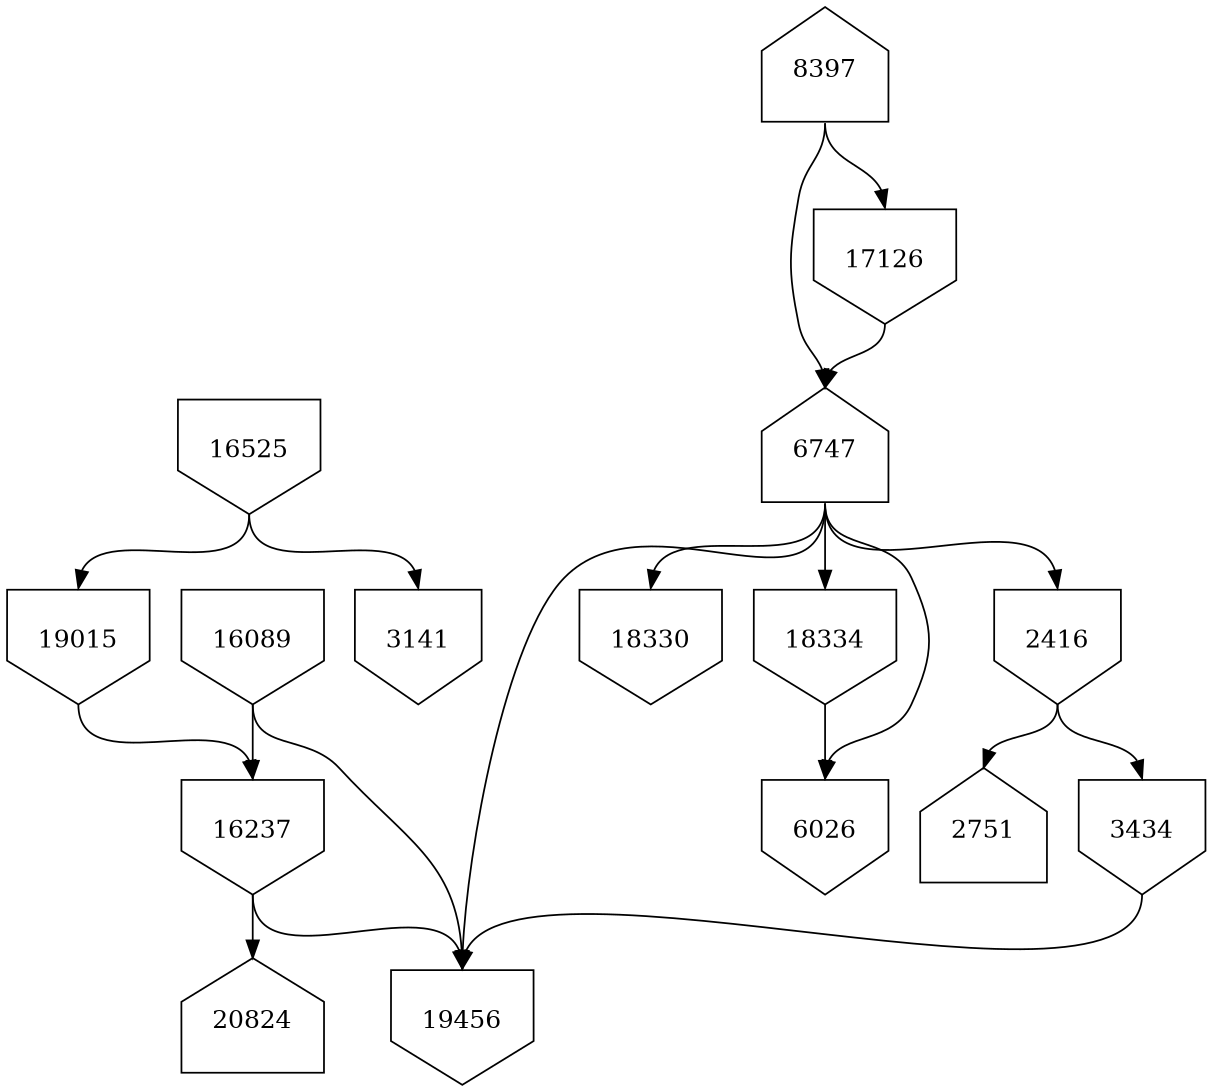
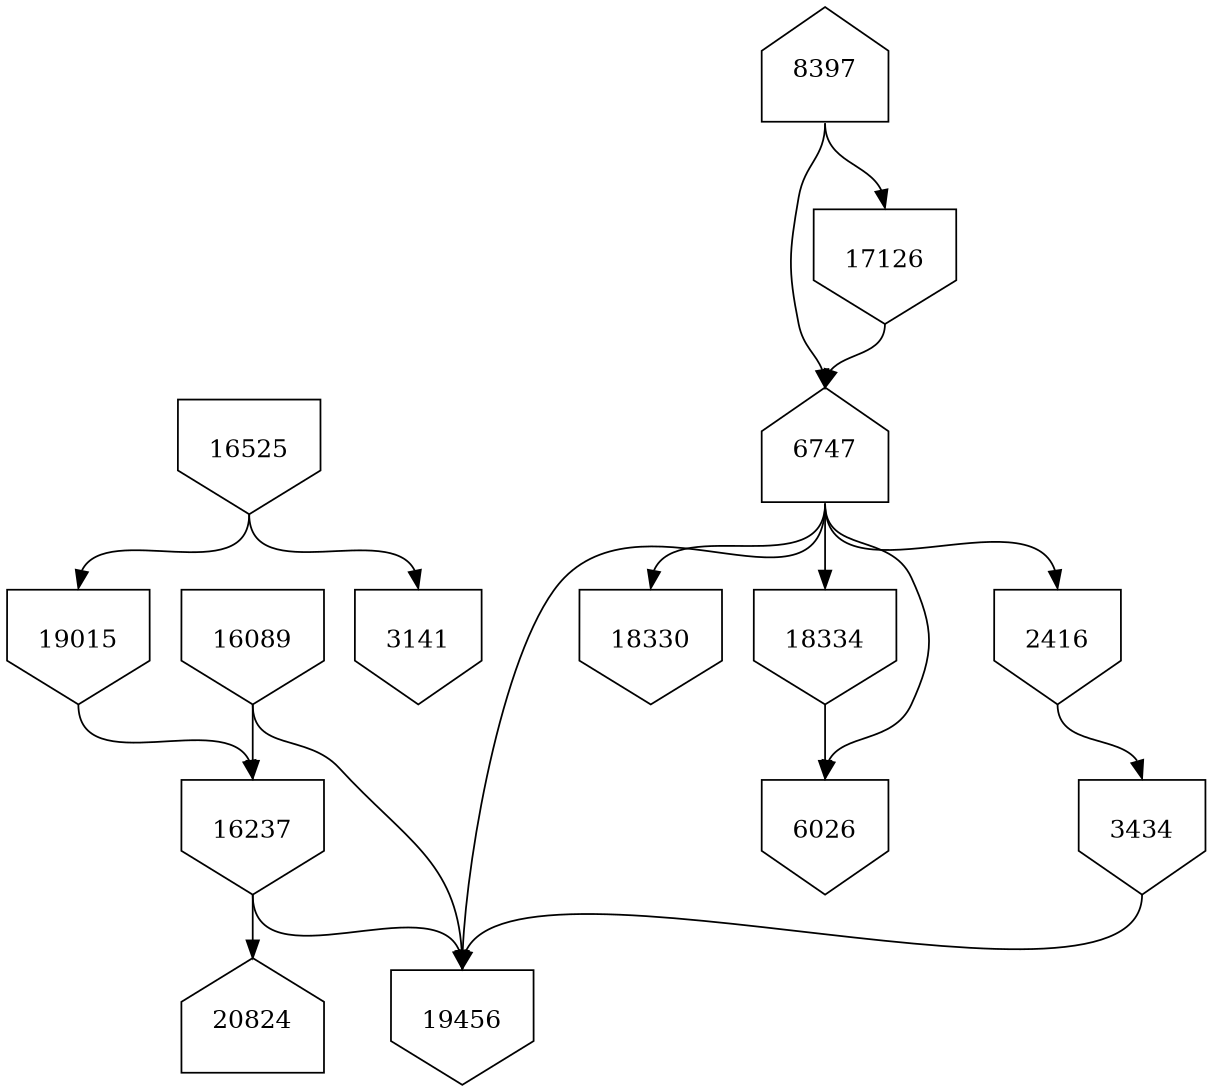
(984, 831) -> none
